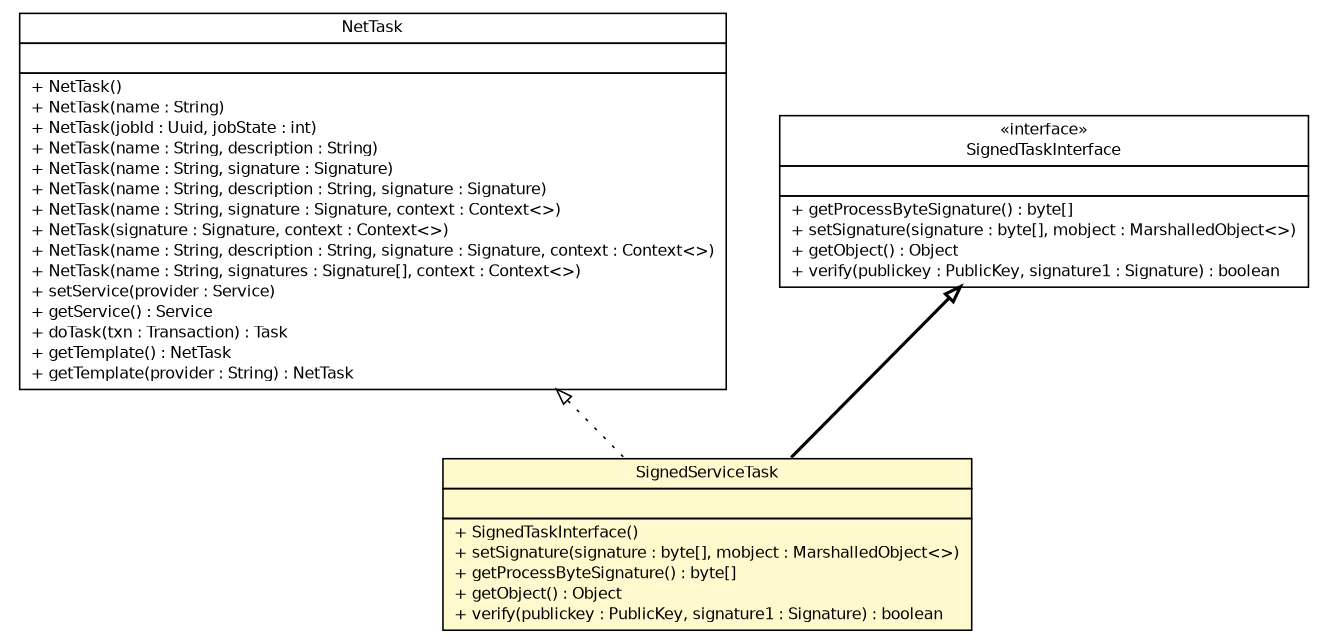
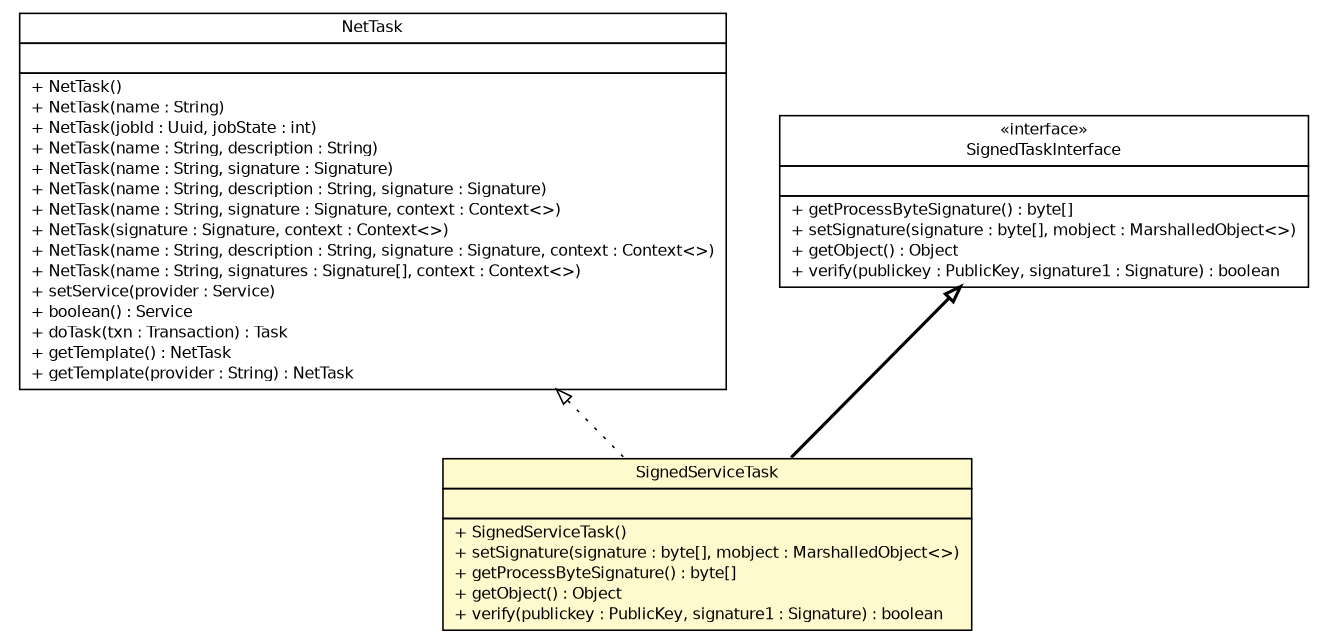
(122, 312) -> (112, 312)
(547, 533) -> (541, 533)
